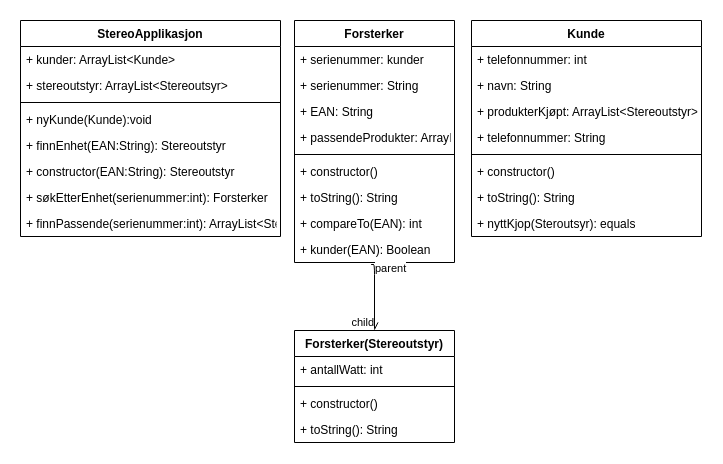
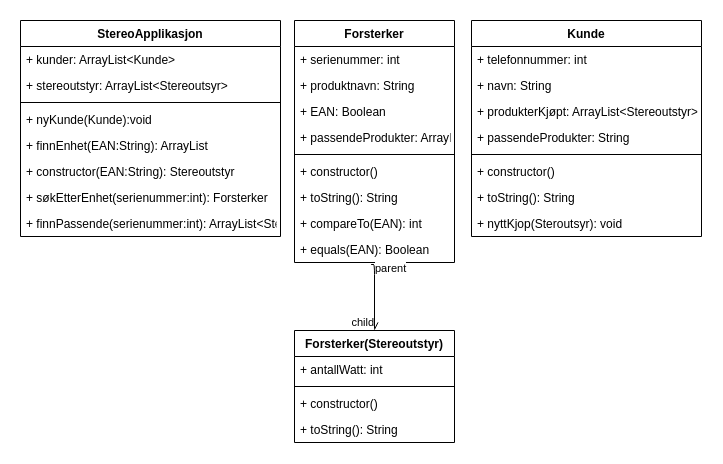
(364, 60) -> (353, 60)
(363, 86) -> (364, 86)
(337, 112) -> (341, 112)
(546, 138) -> (561, 138)
(141, 146) -> (129, 146)
(572, 224) -> (565, 224)
(368, 250) -> (366, 250)
